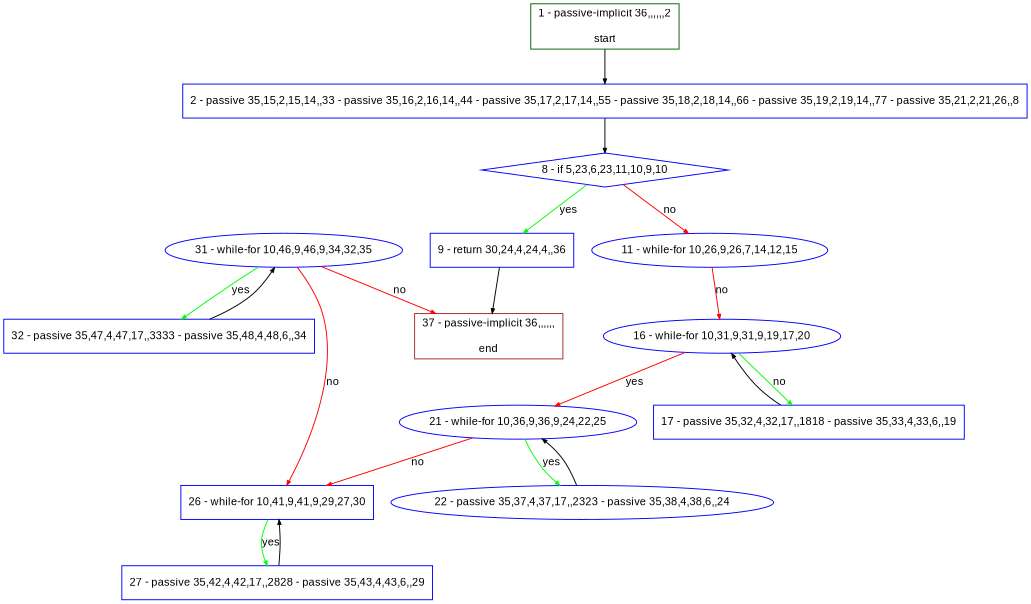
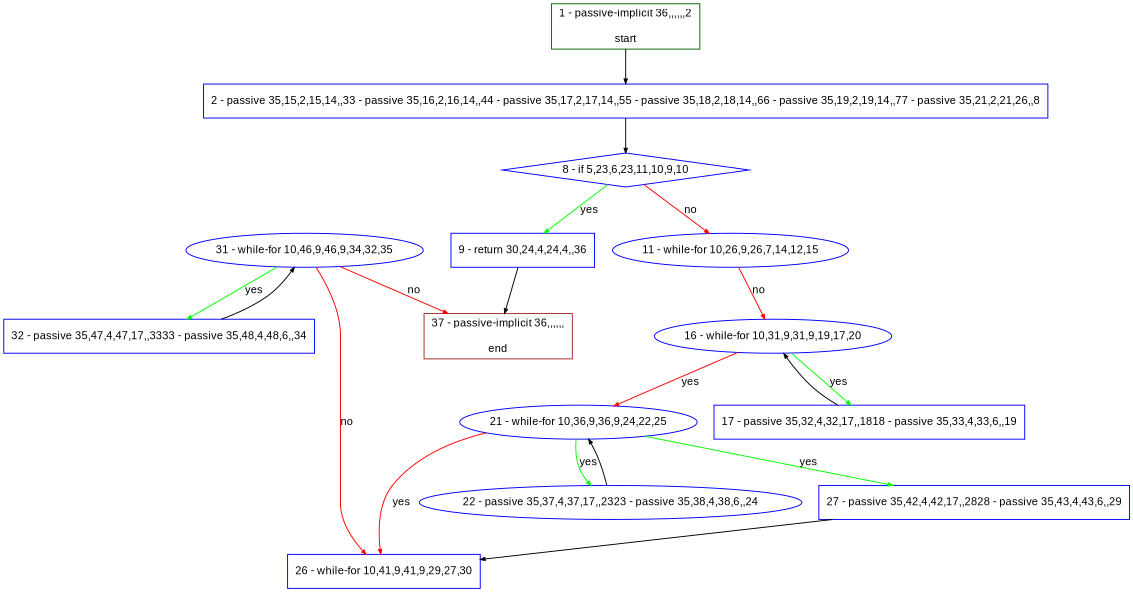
(780, 382) -> (839, 382)
(418, 462) -> (401, 502)
(262, 540) -> (767, 460)
